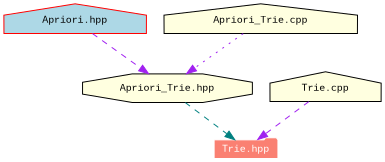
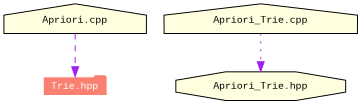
(75, 20) -> none
(326, 88) -> (75, 20)
(206, 118) -> none
